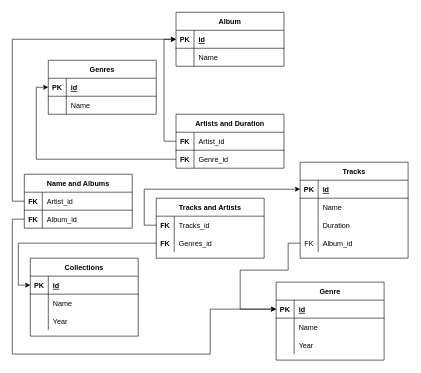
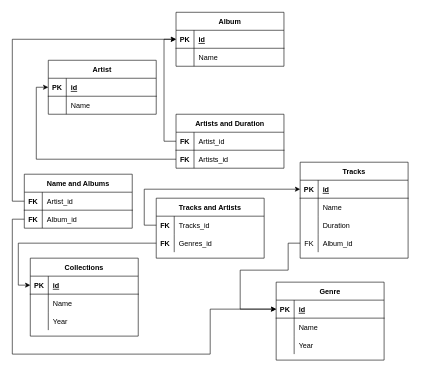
(102, 70) -> (102, 70)
(214, 160) -> (217, 160)
